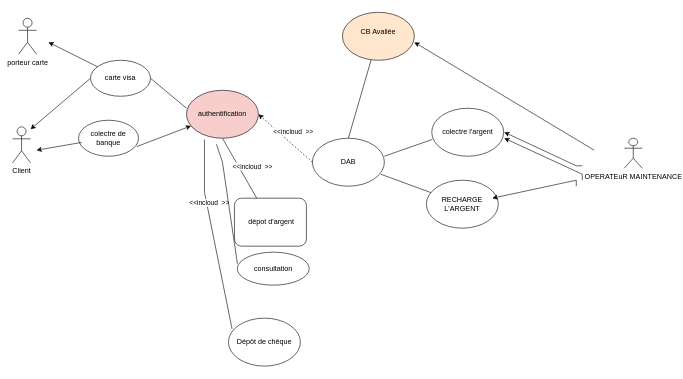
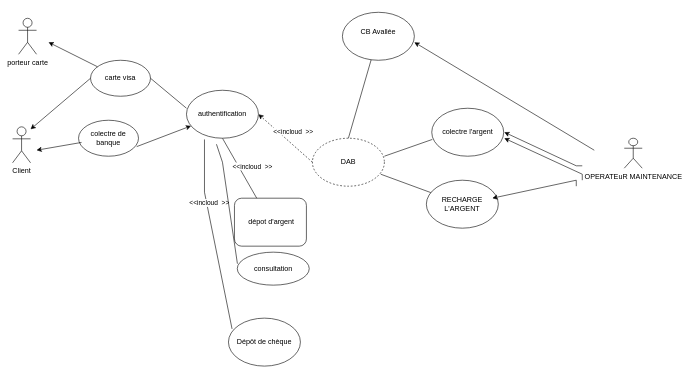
(378, 36) -> (378, 36)
(222, 114) -> (222, 114)
(348, 162) -> (348, 162)
